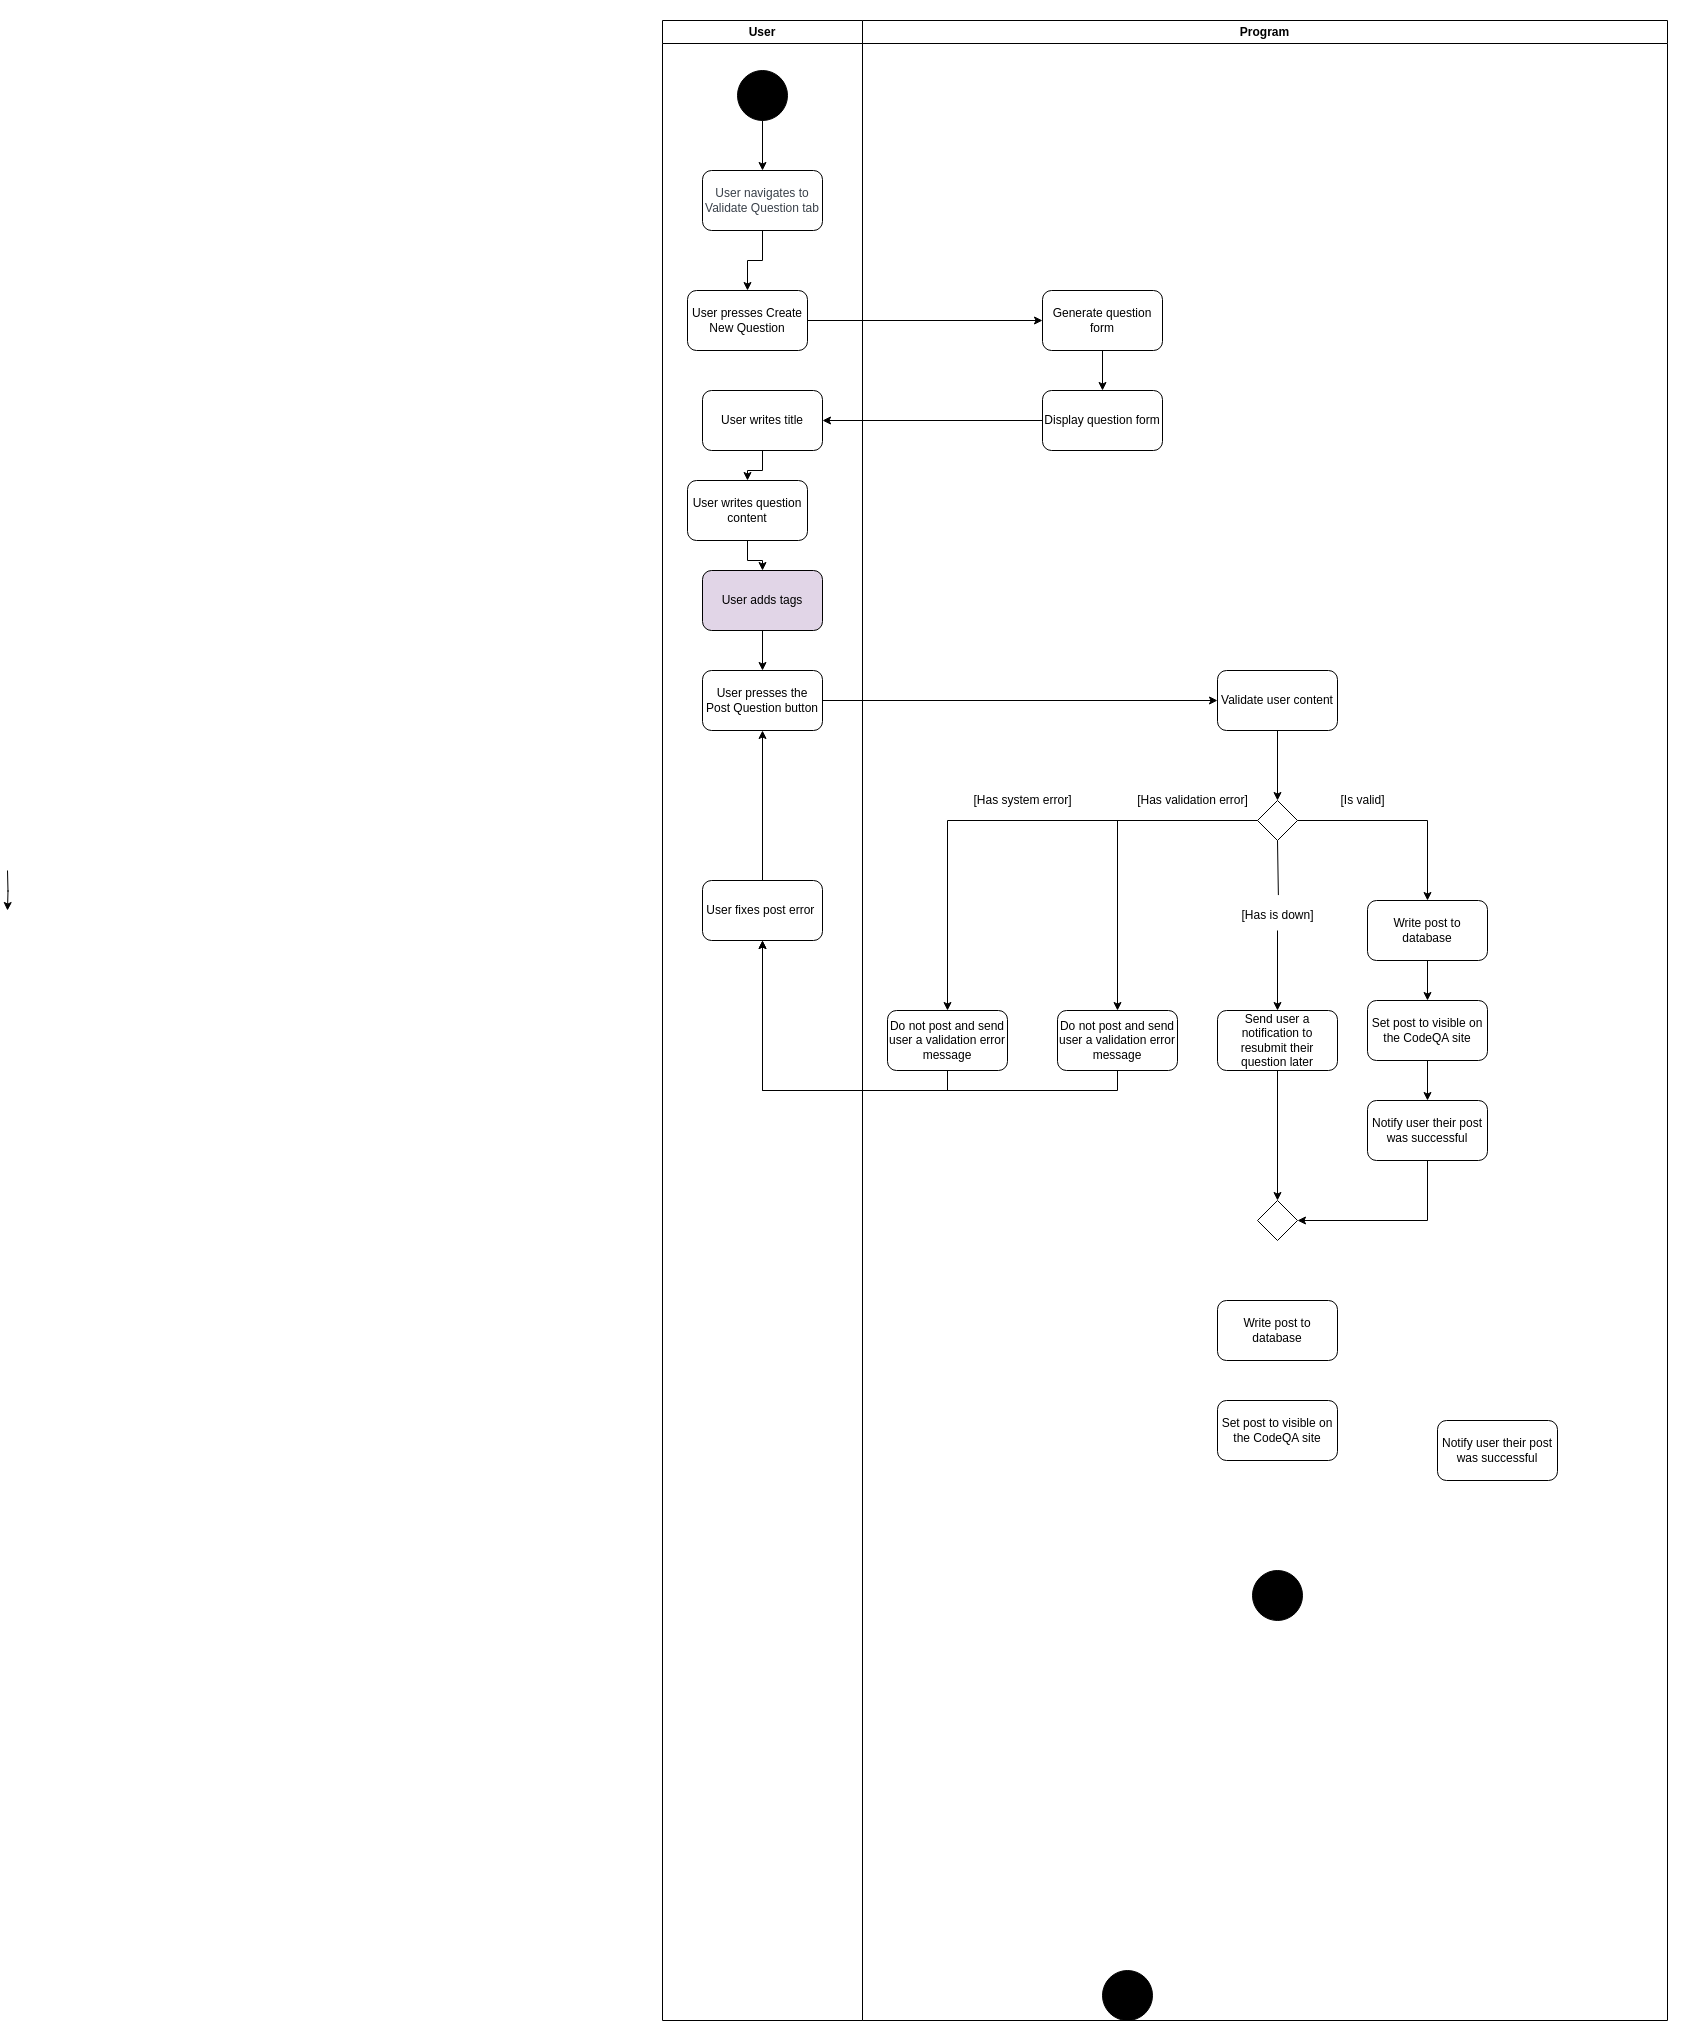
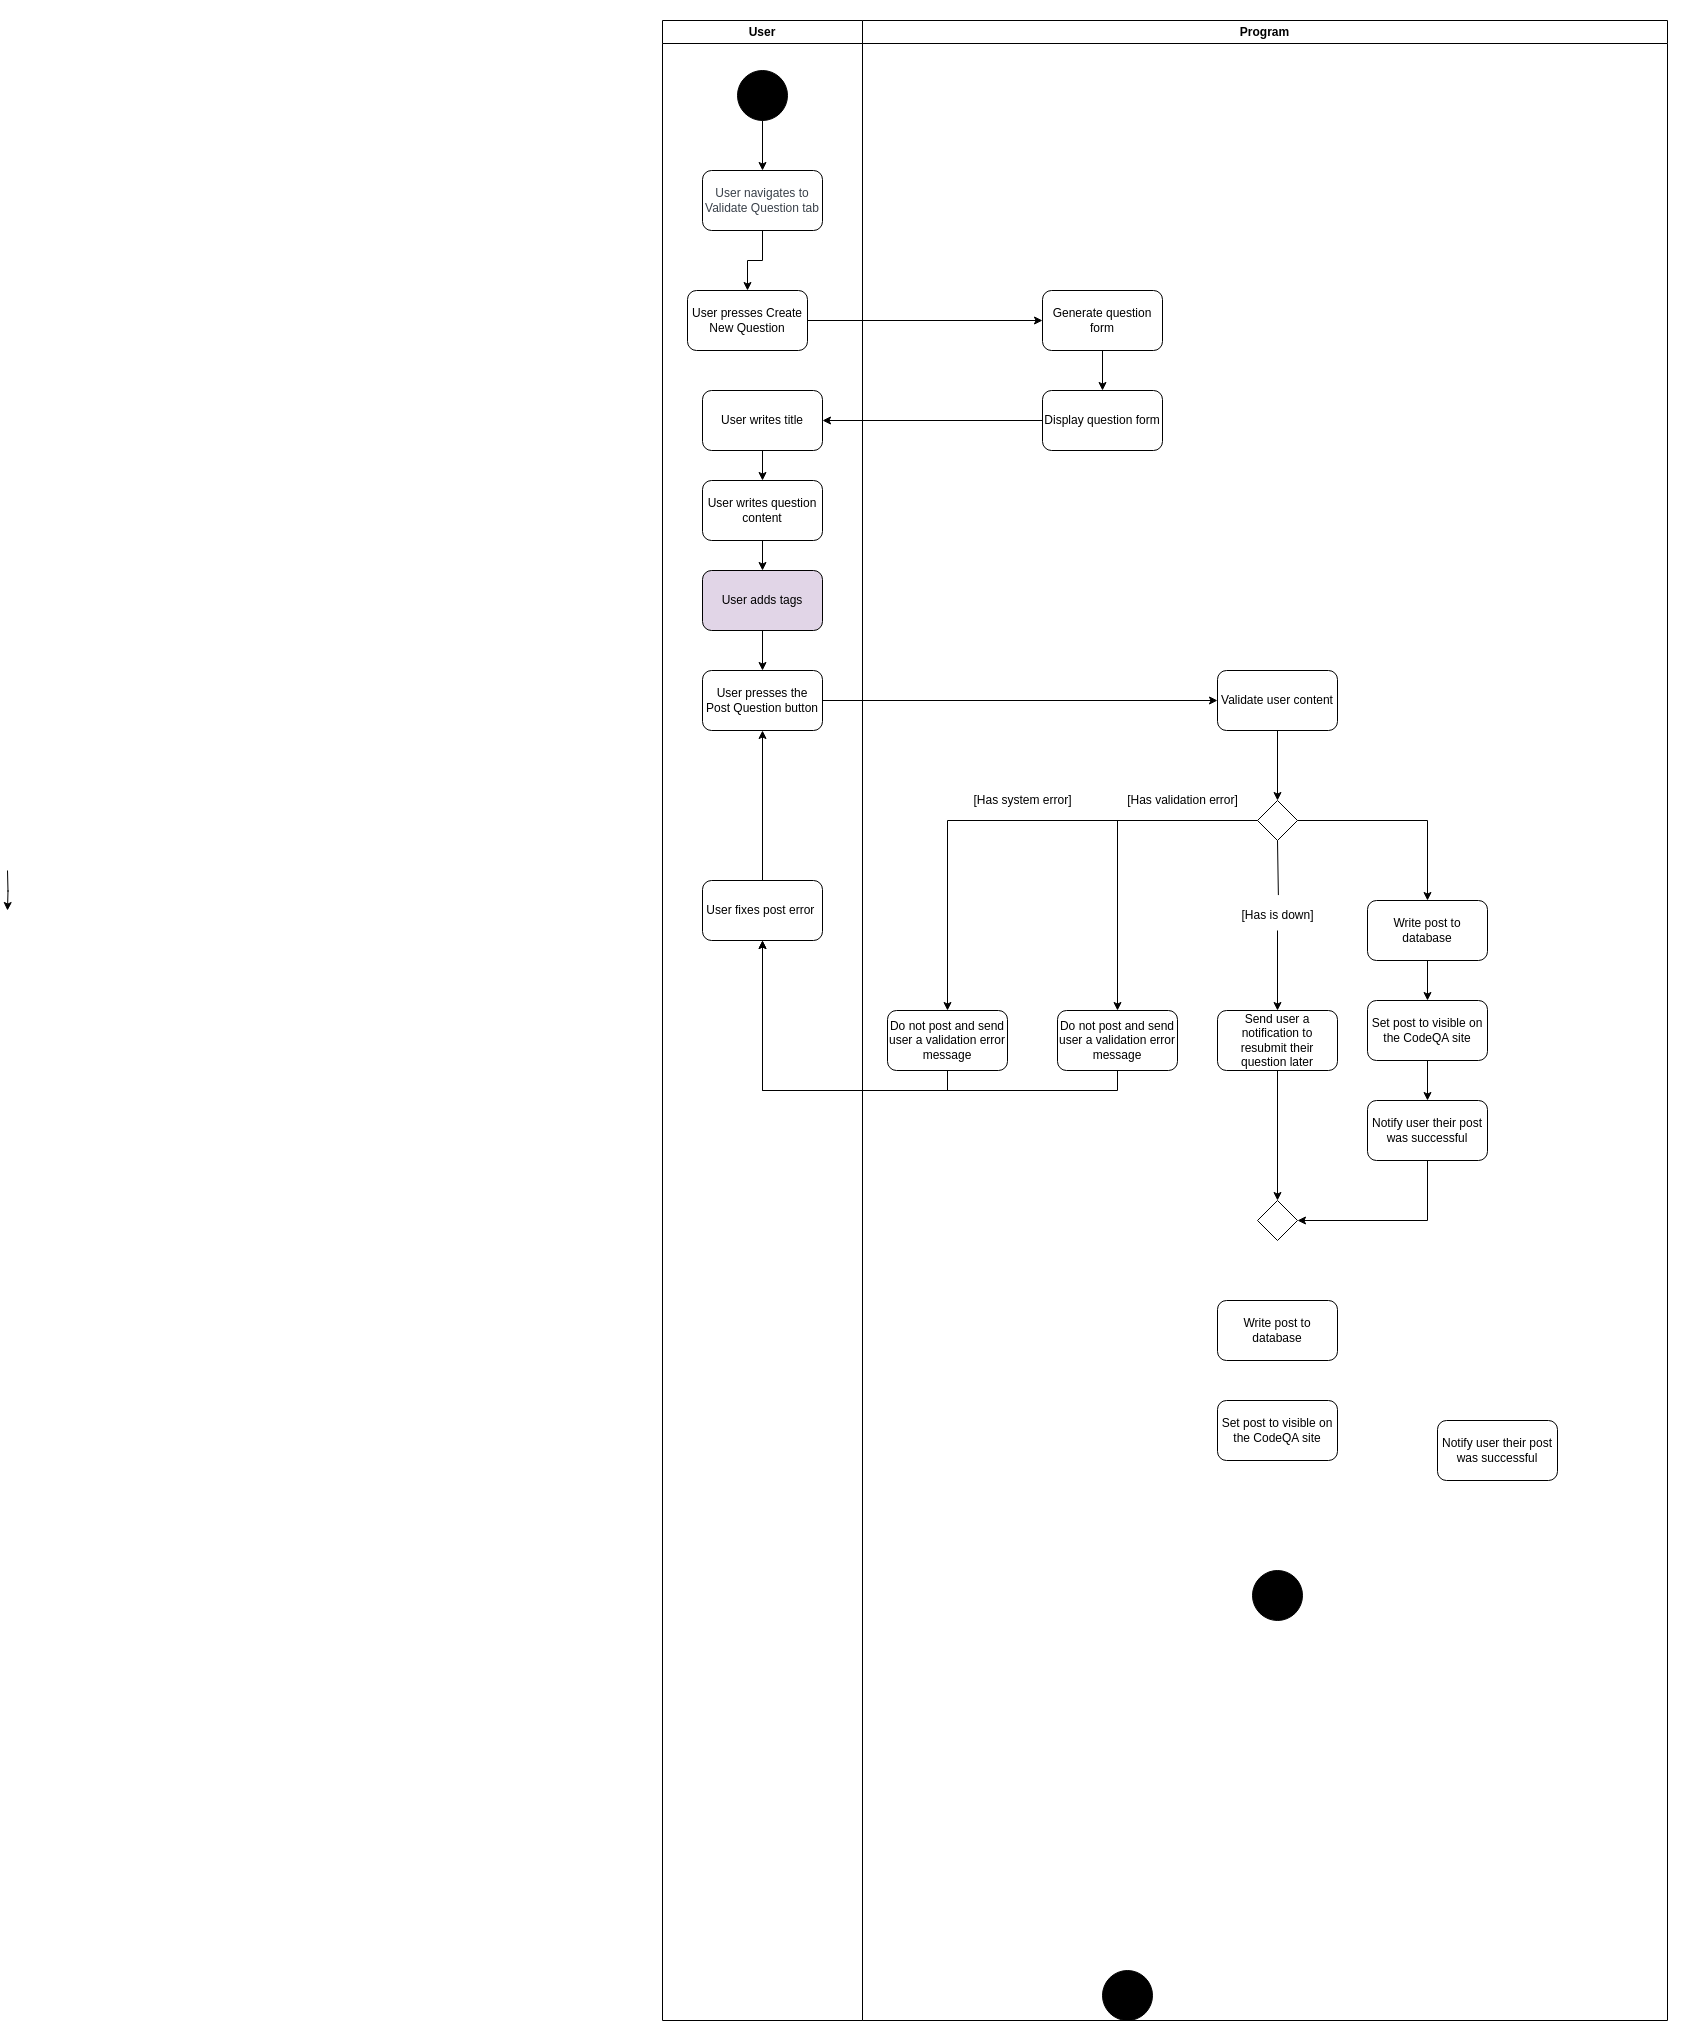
(748, 511) -> (763, 511)
(1193, 801) -> (1183, 801)
(1363, 801) -> none
